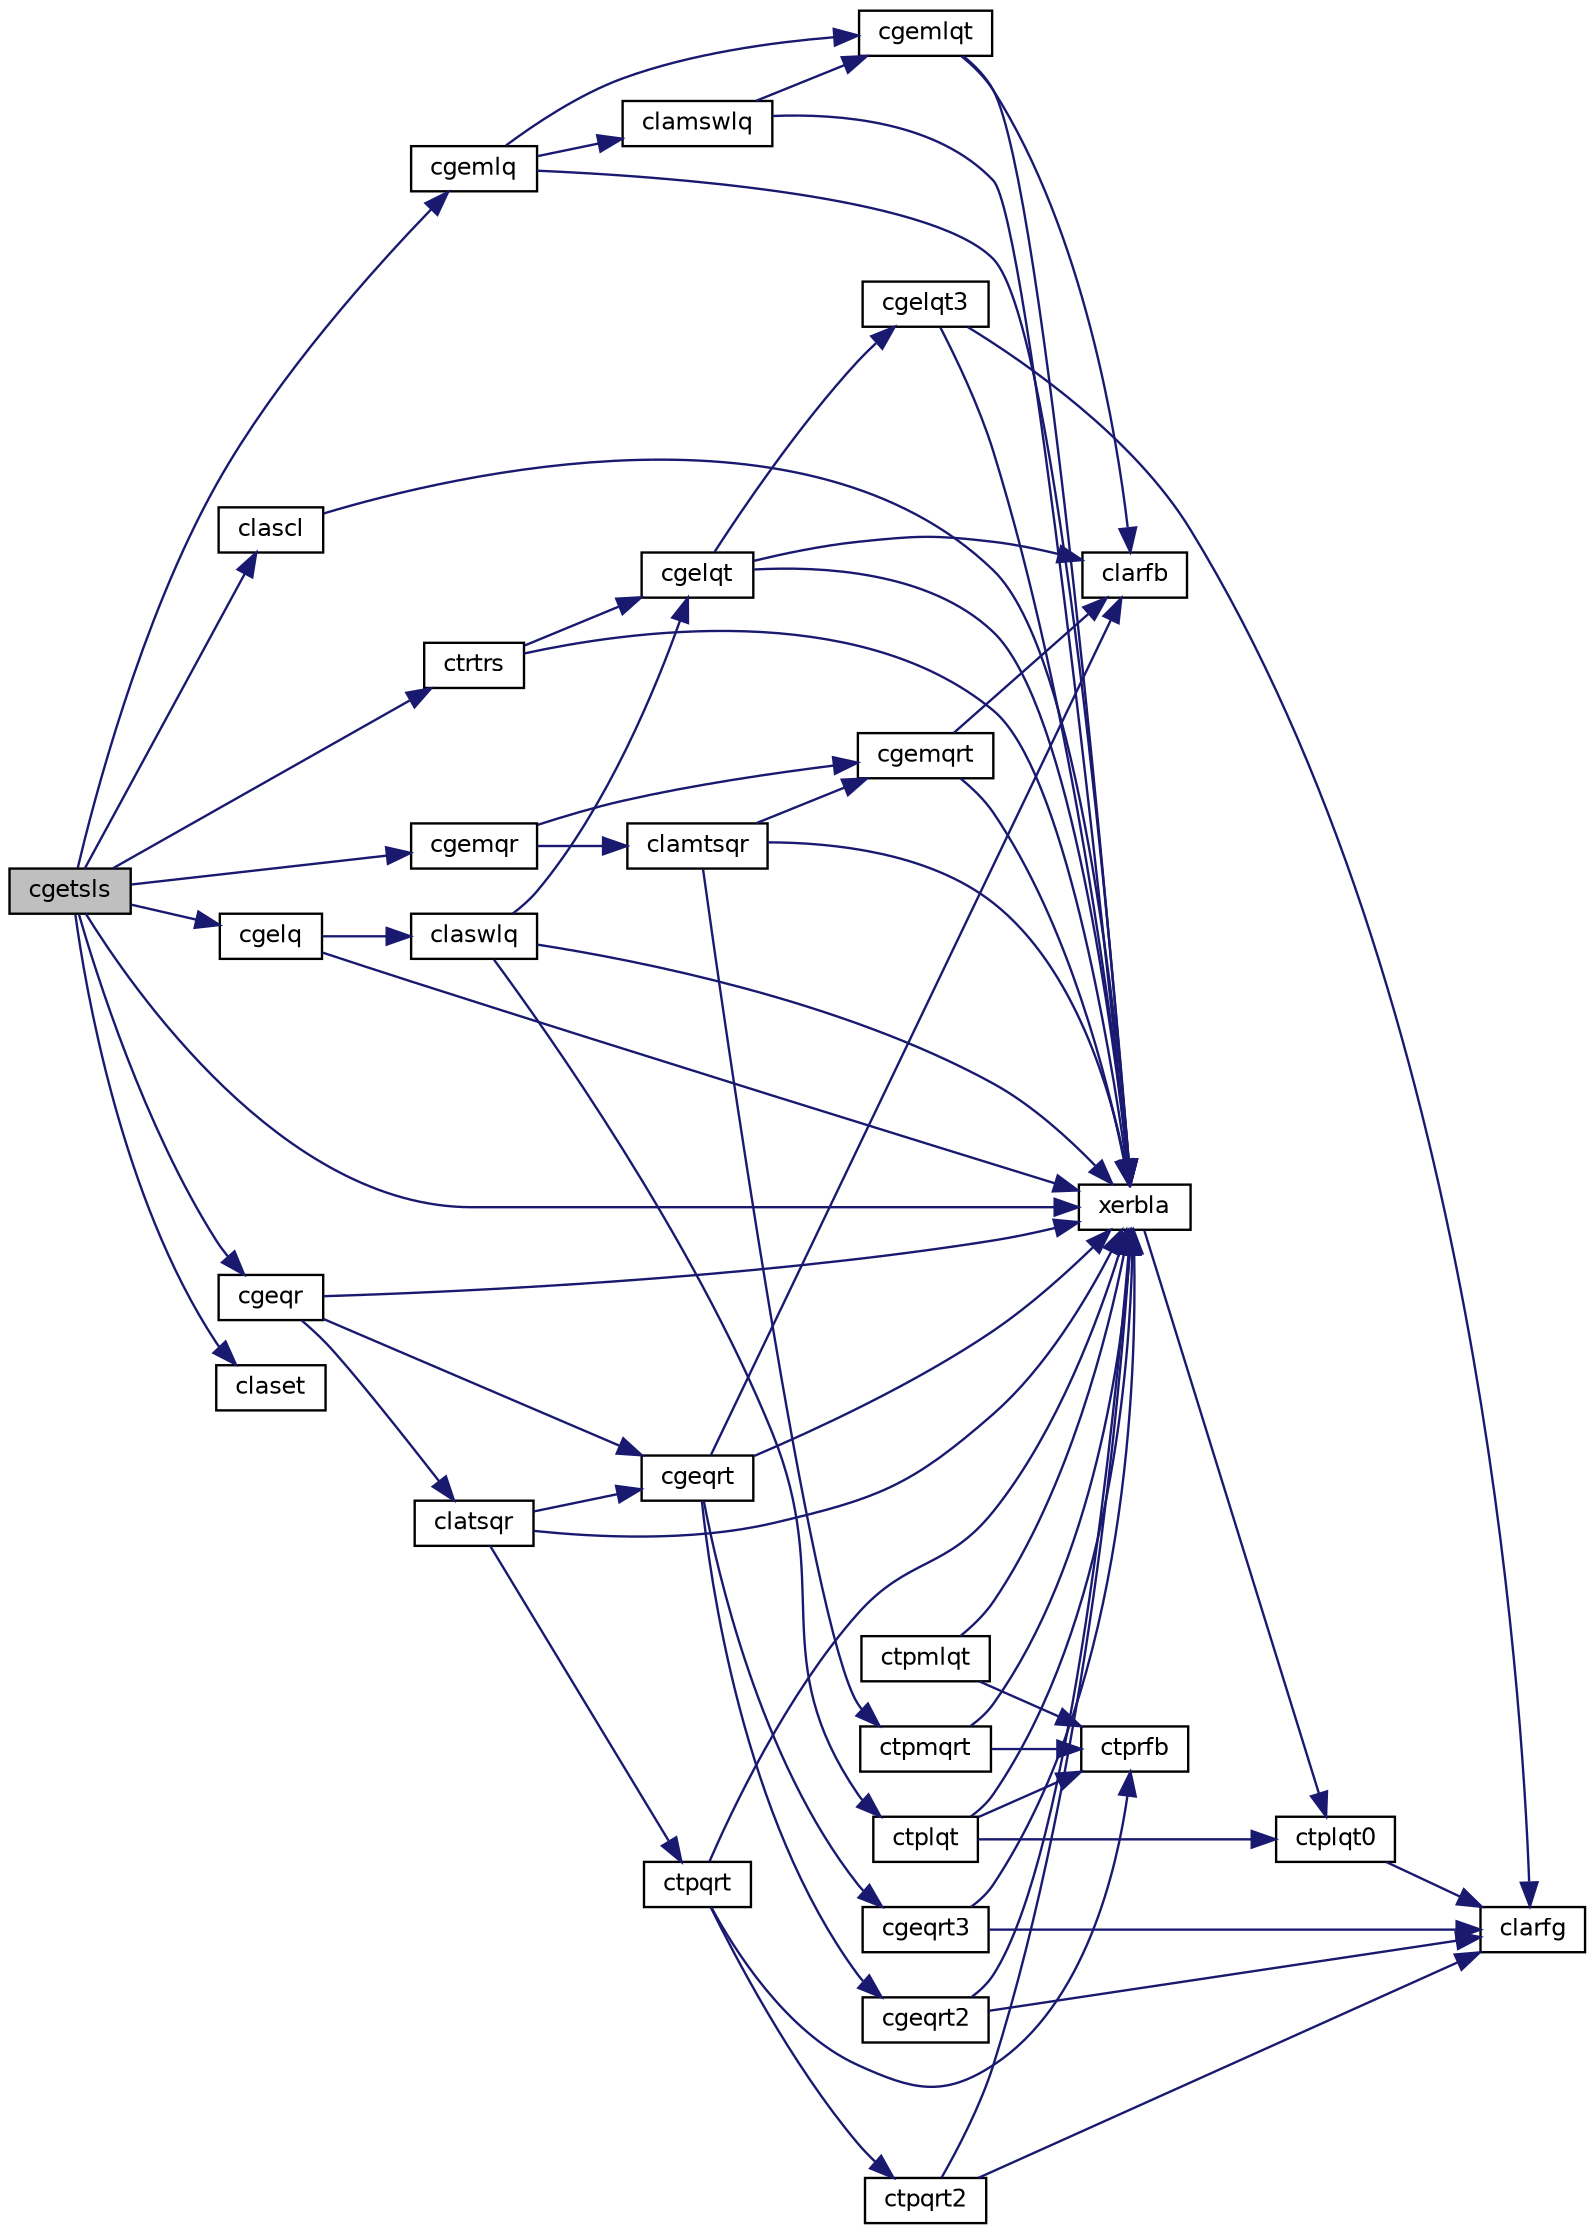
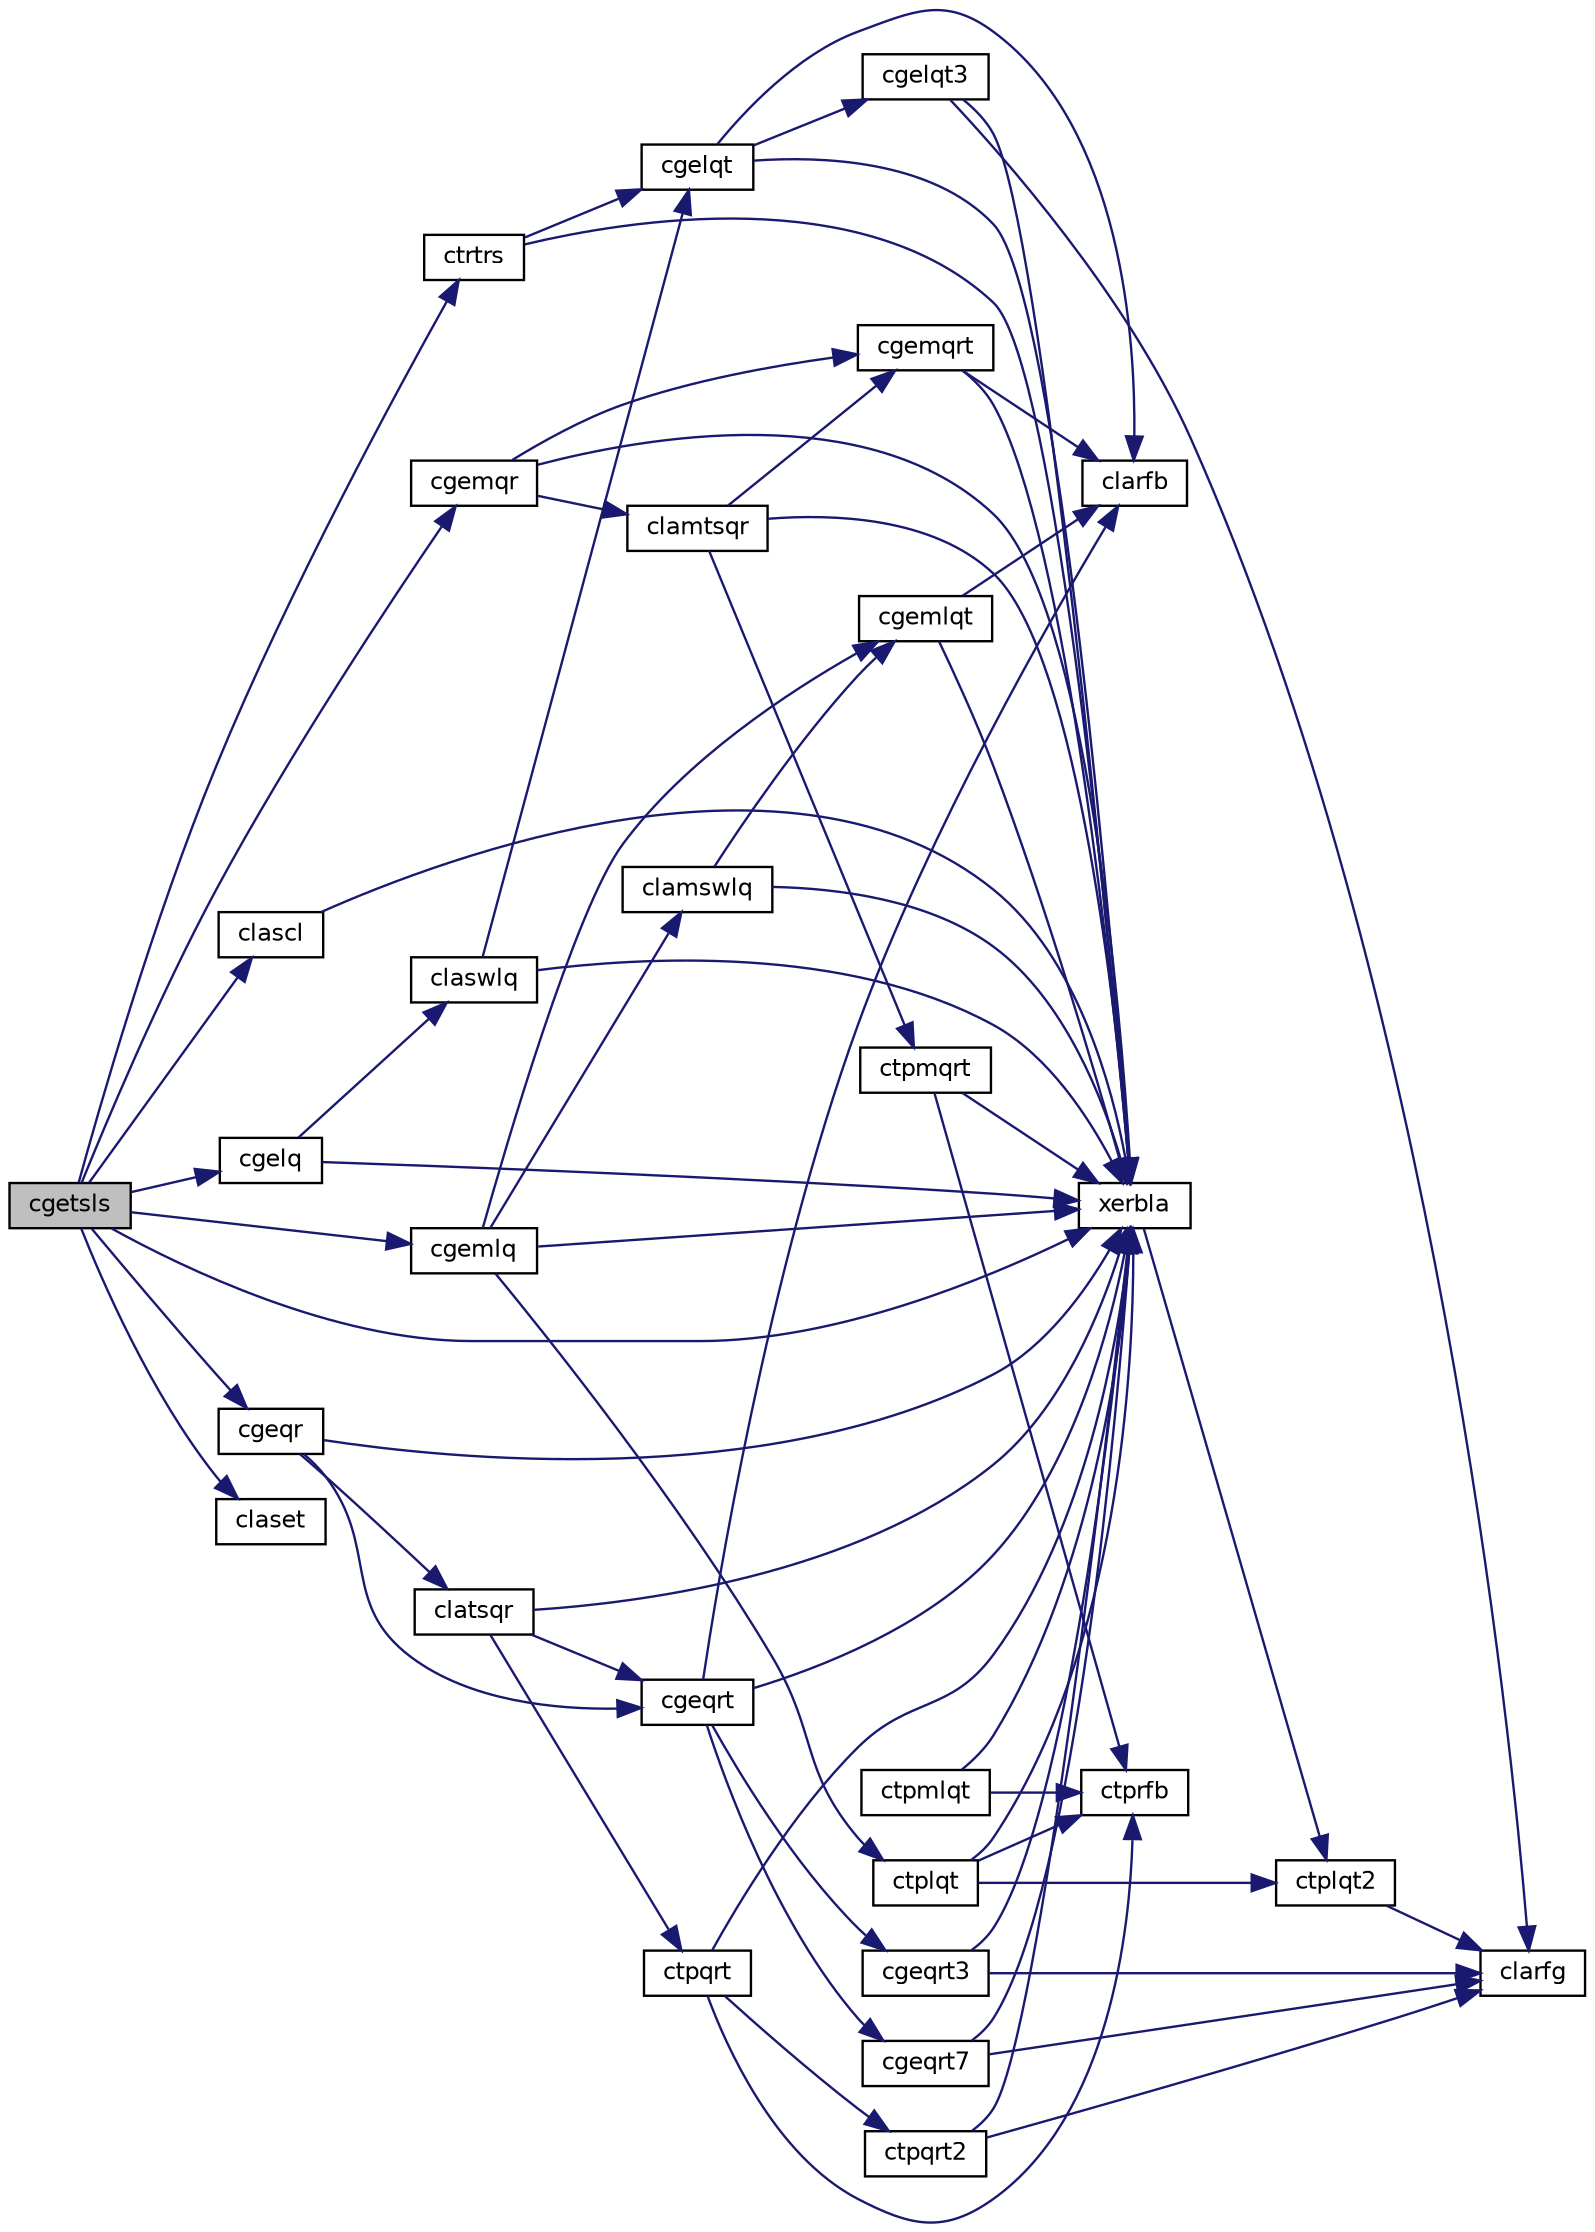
none -> (1029, 569)
(739, 1357) -> (701, 1547)
(1336, 1839) -> (1336, 1883)
(926, 2020) -> (926, 2063)
